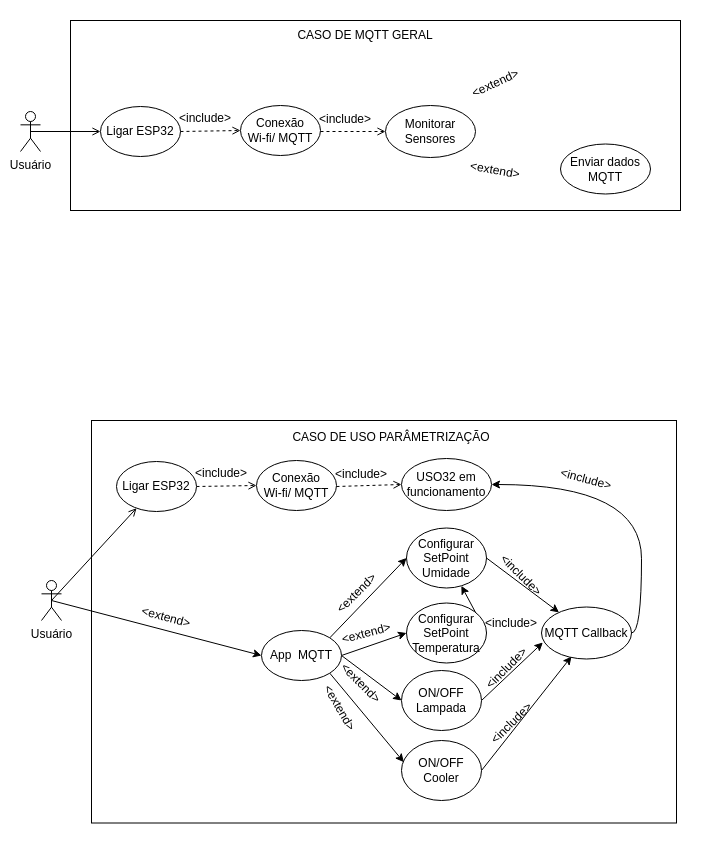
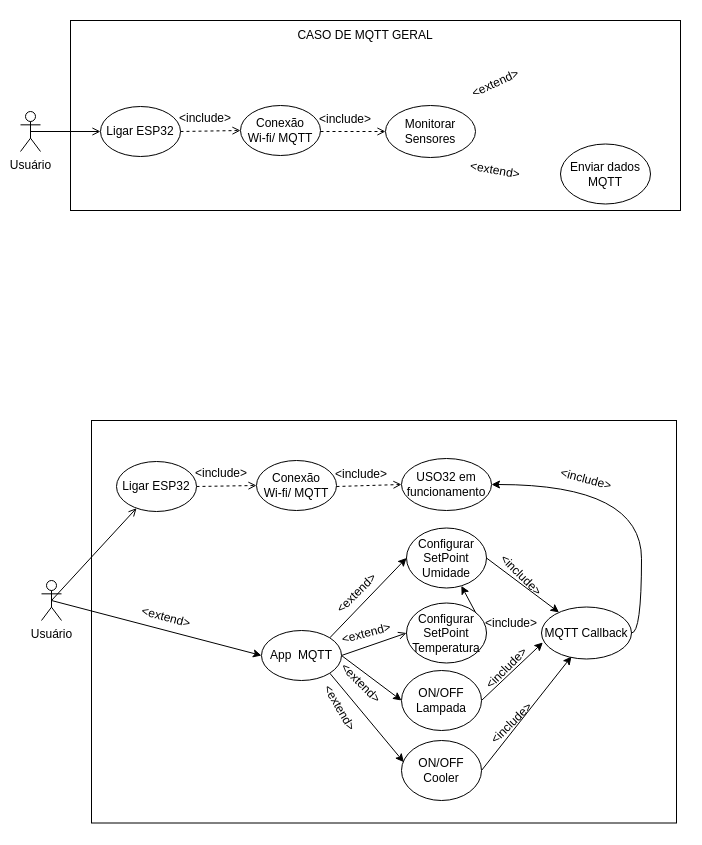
(606, 169) -> (606, 174)
(392, 438) -> none
(399, 636) -> (401, 635)
